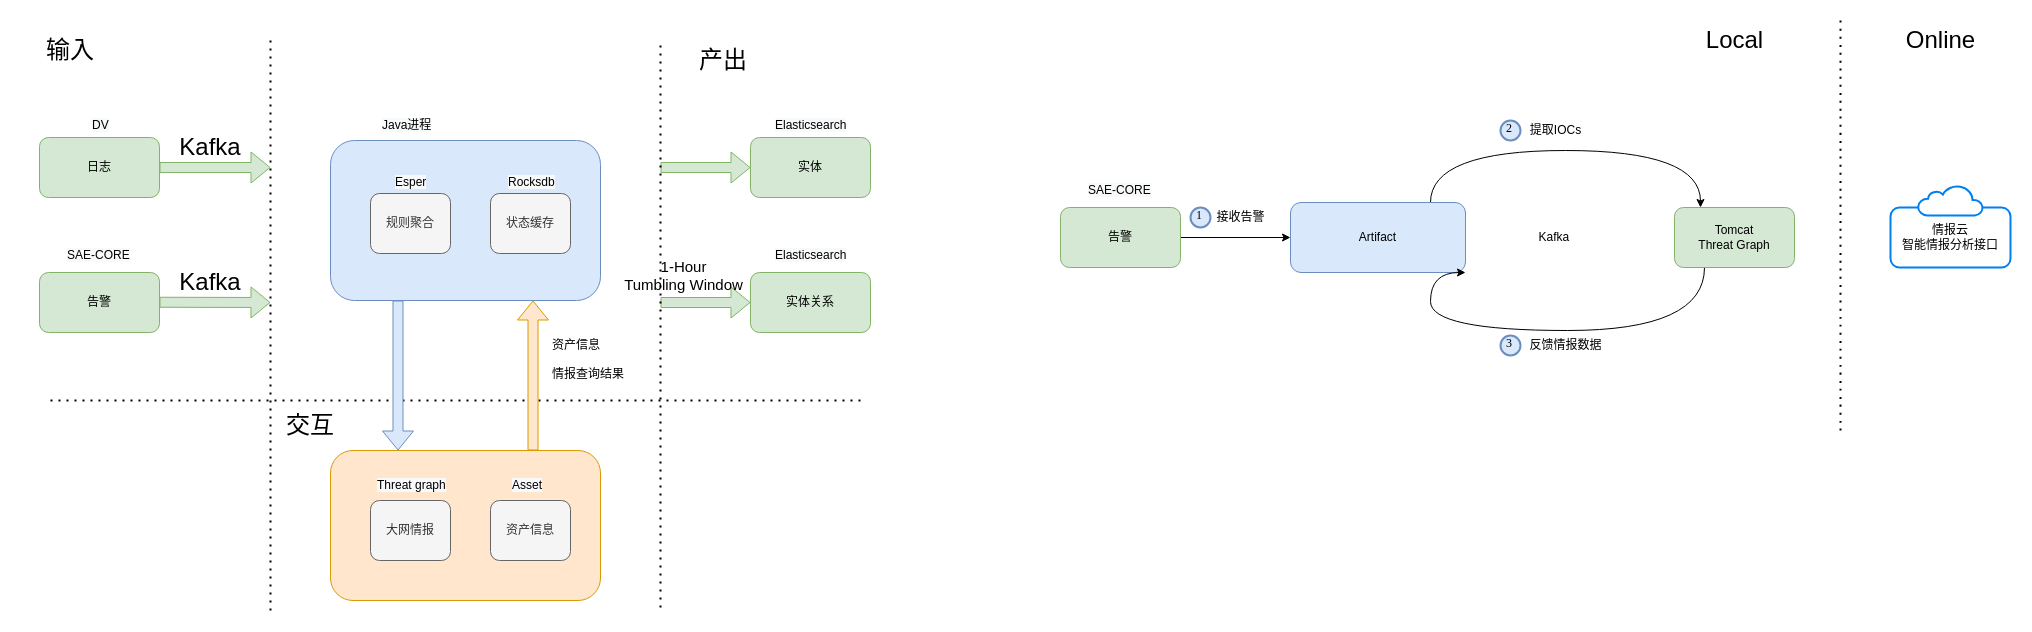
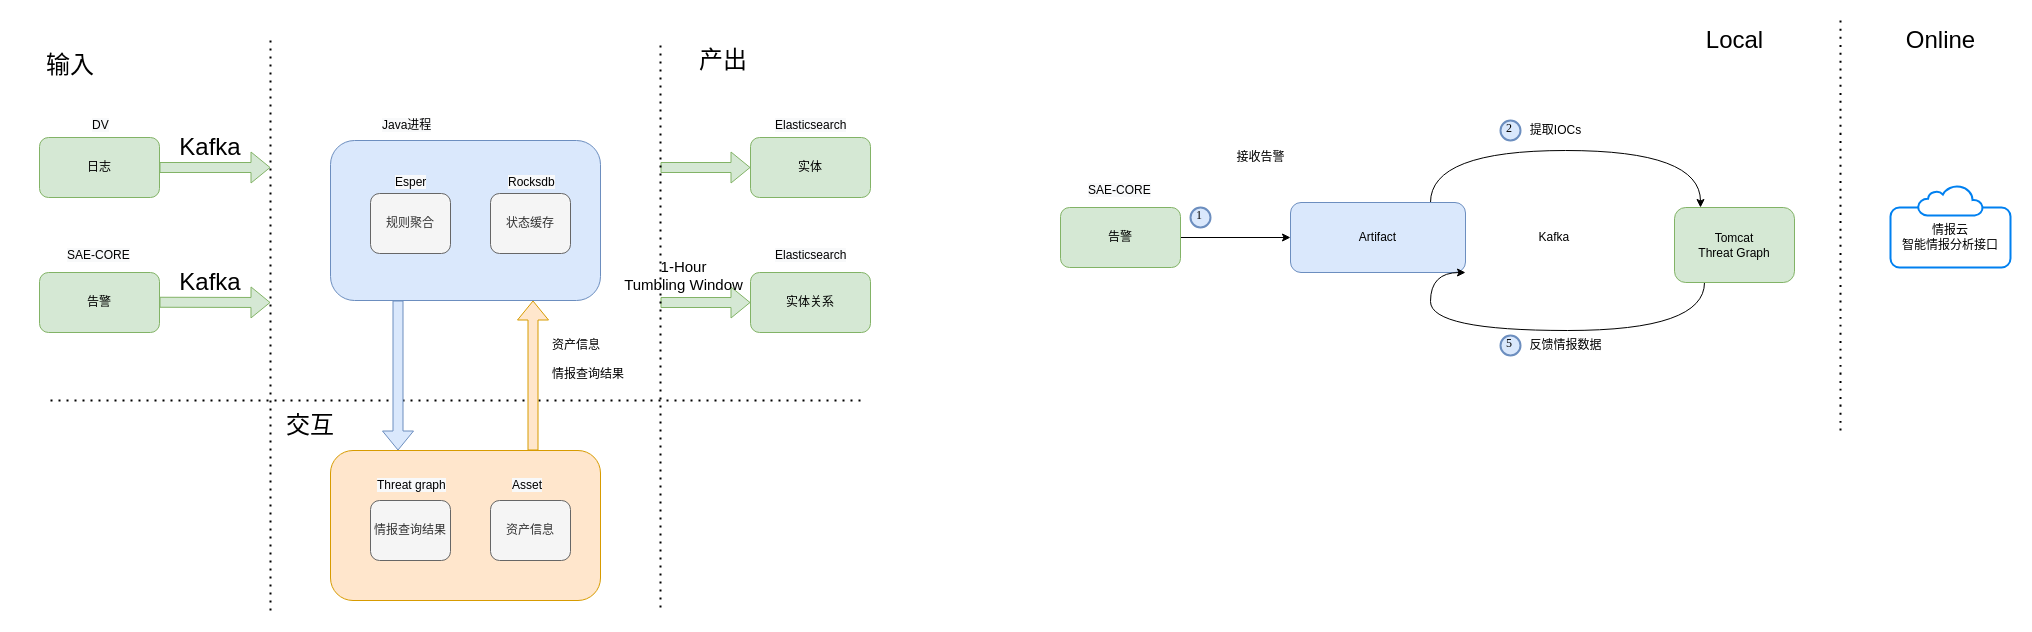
(71, 51) -> (71, 66)
(1241, 218) -> (1261, 158)
(1735, 238) -> (1735, 245)
(1510, 344) -> (1510, 344)
(411, 531) -> (411, 531)
